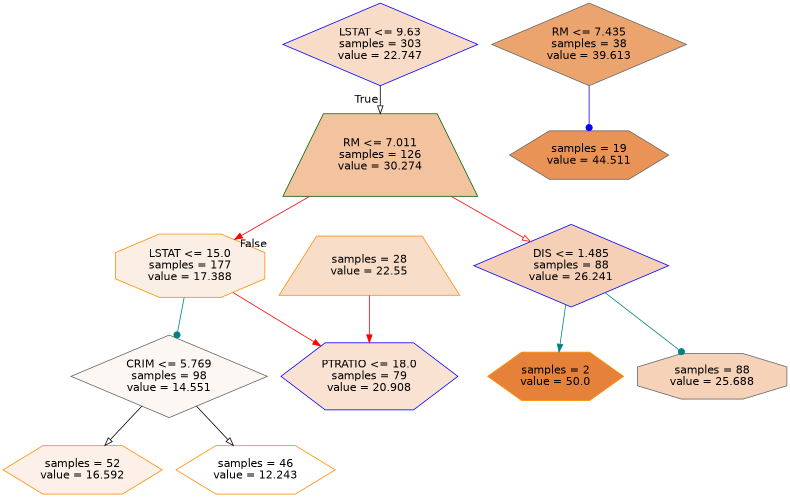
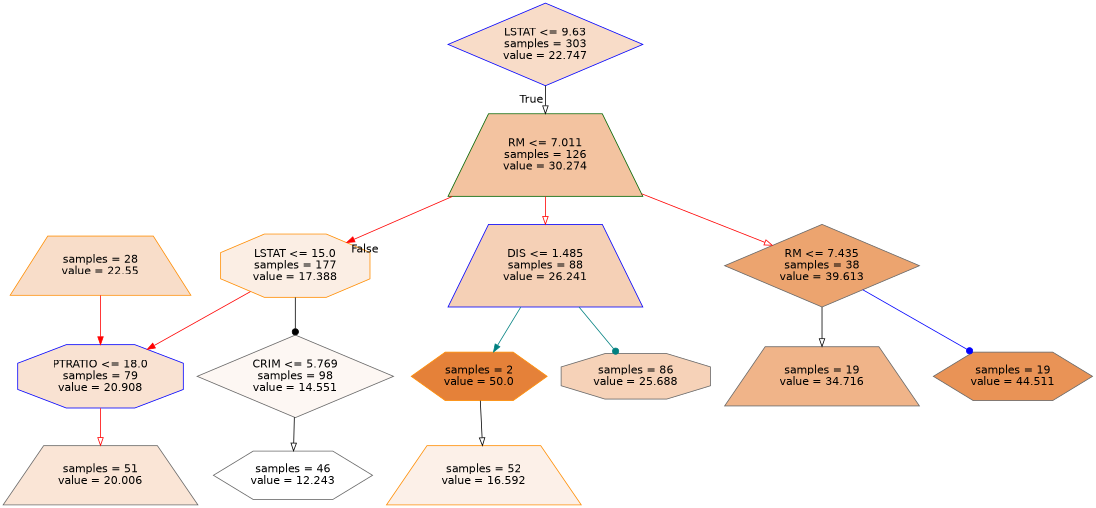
none -> (703, 218)
(571, 266) -> (545, 266)
(181, 315) -> (295, 313)
(369, 376) -> (101, 376)
(712, 376) -> (636, 376)
none -> (822, 376)
(126, 423) -> (481, 419)
(83, 470) -> (484, 475)
(256, 470) -> (293, 475)
none -> (101, 475)
